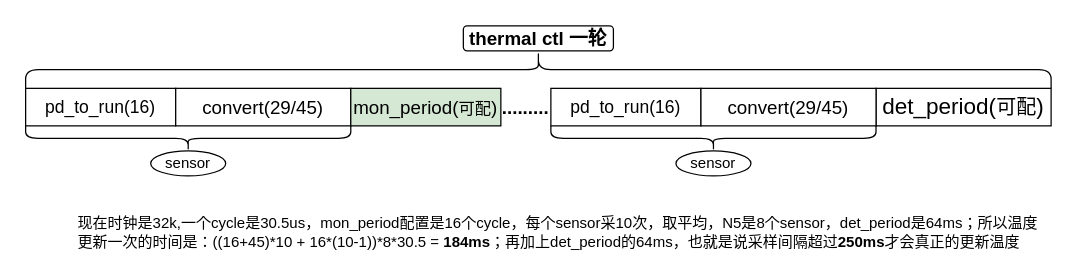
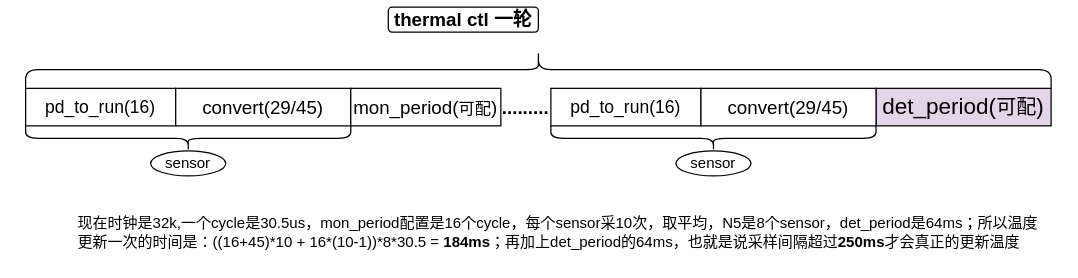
(538, 38) -> (463, 19)
(426, 107) -> (426, 107)
(963, 107) -> (963, 107)
